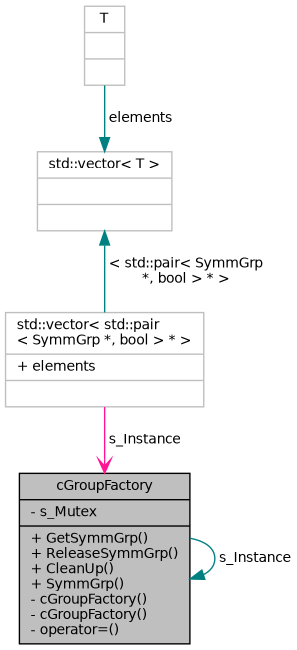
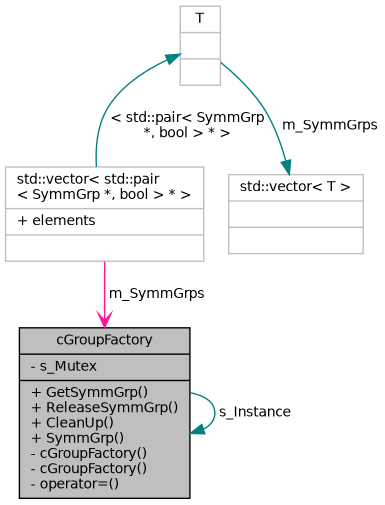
(139, 119) -> (329, 126)
(105, 279) -> (112, 101)
(143, 440) -> (155, 295)
